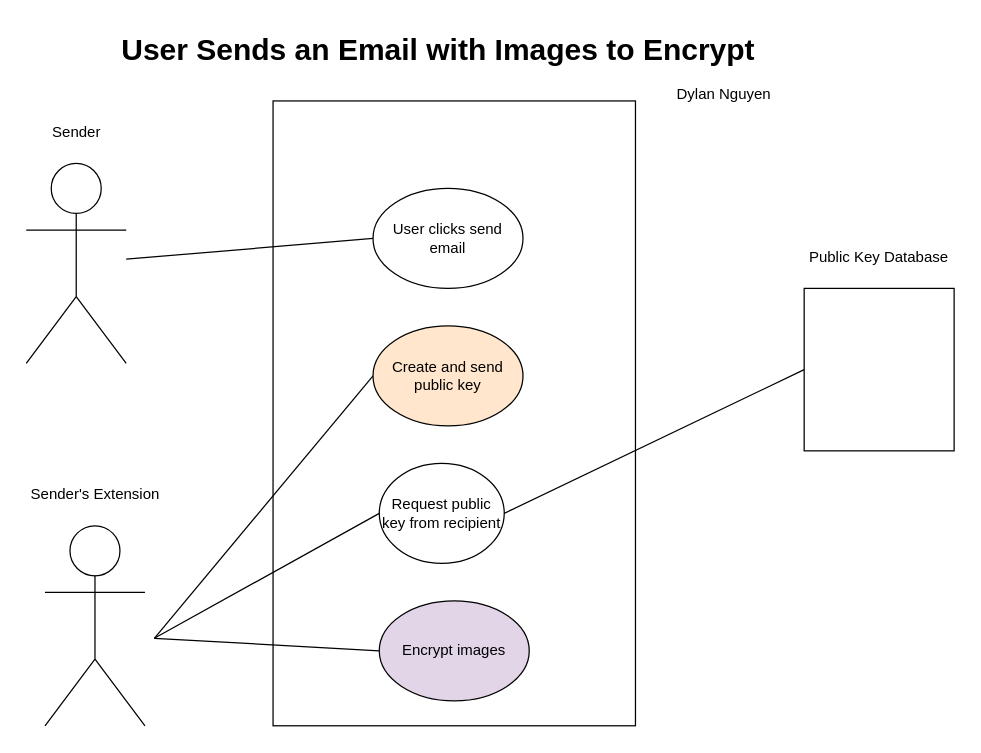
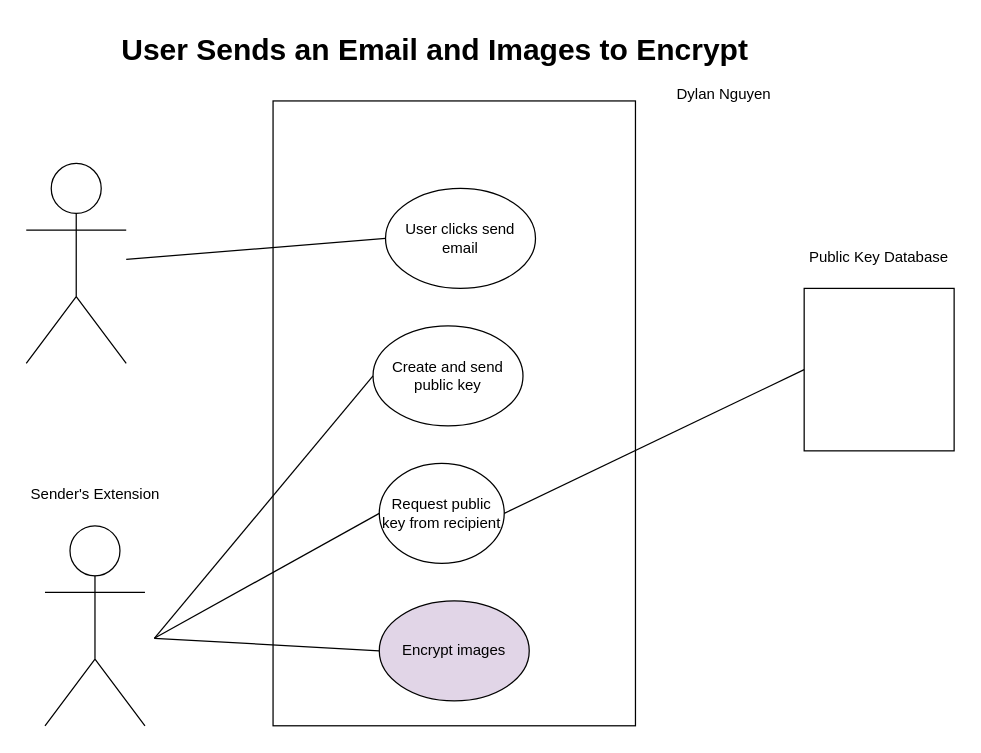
(279, 22) -> (277, 22)
(76, 132) -> none
(448, 238) -> (461, 238)
(448, 376) -> (448, 376)
